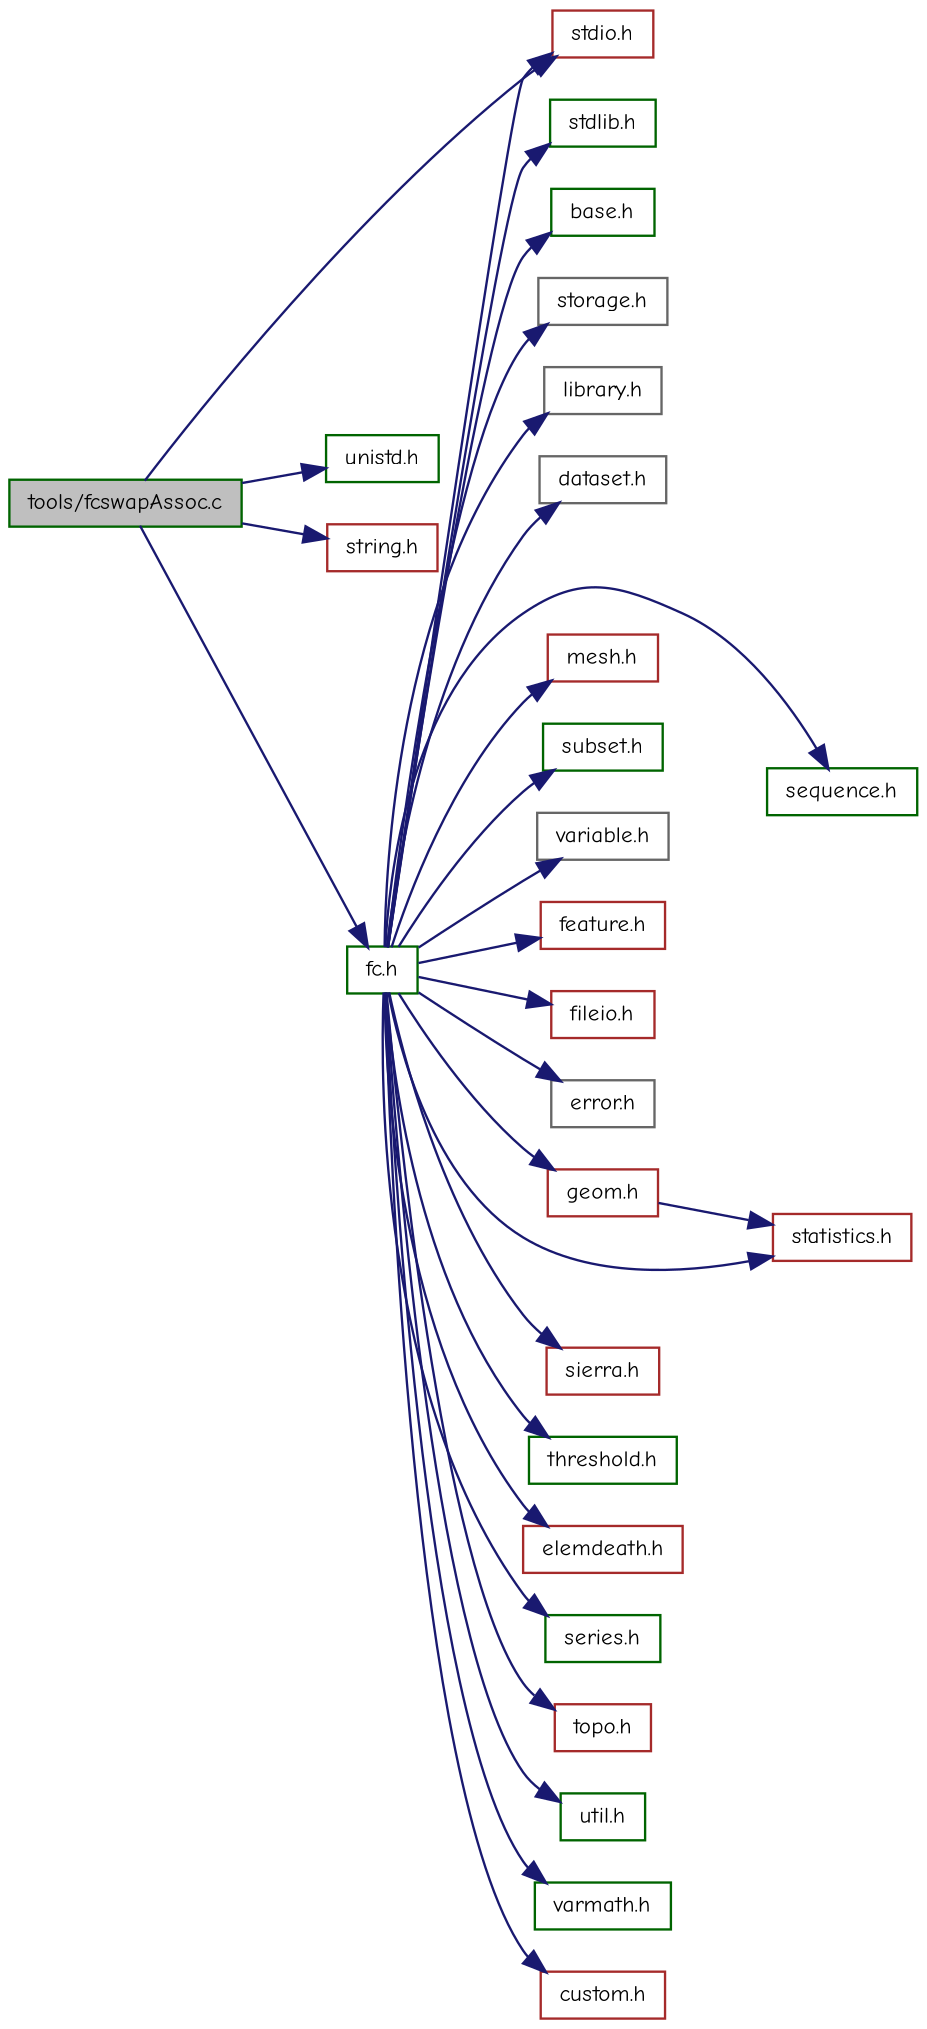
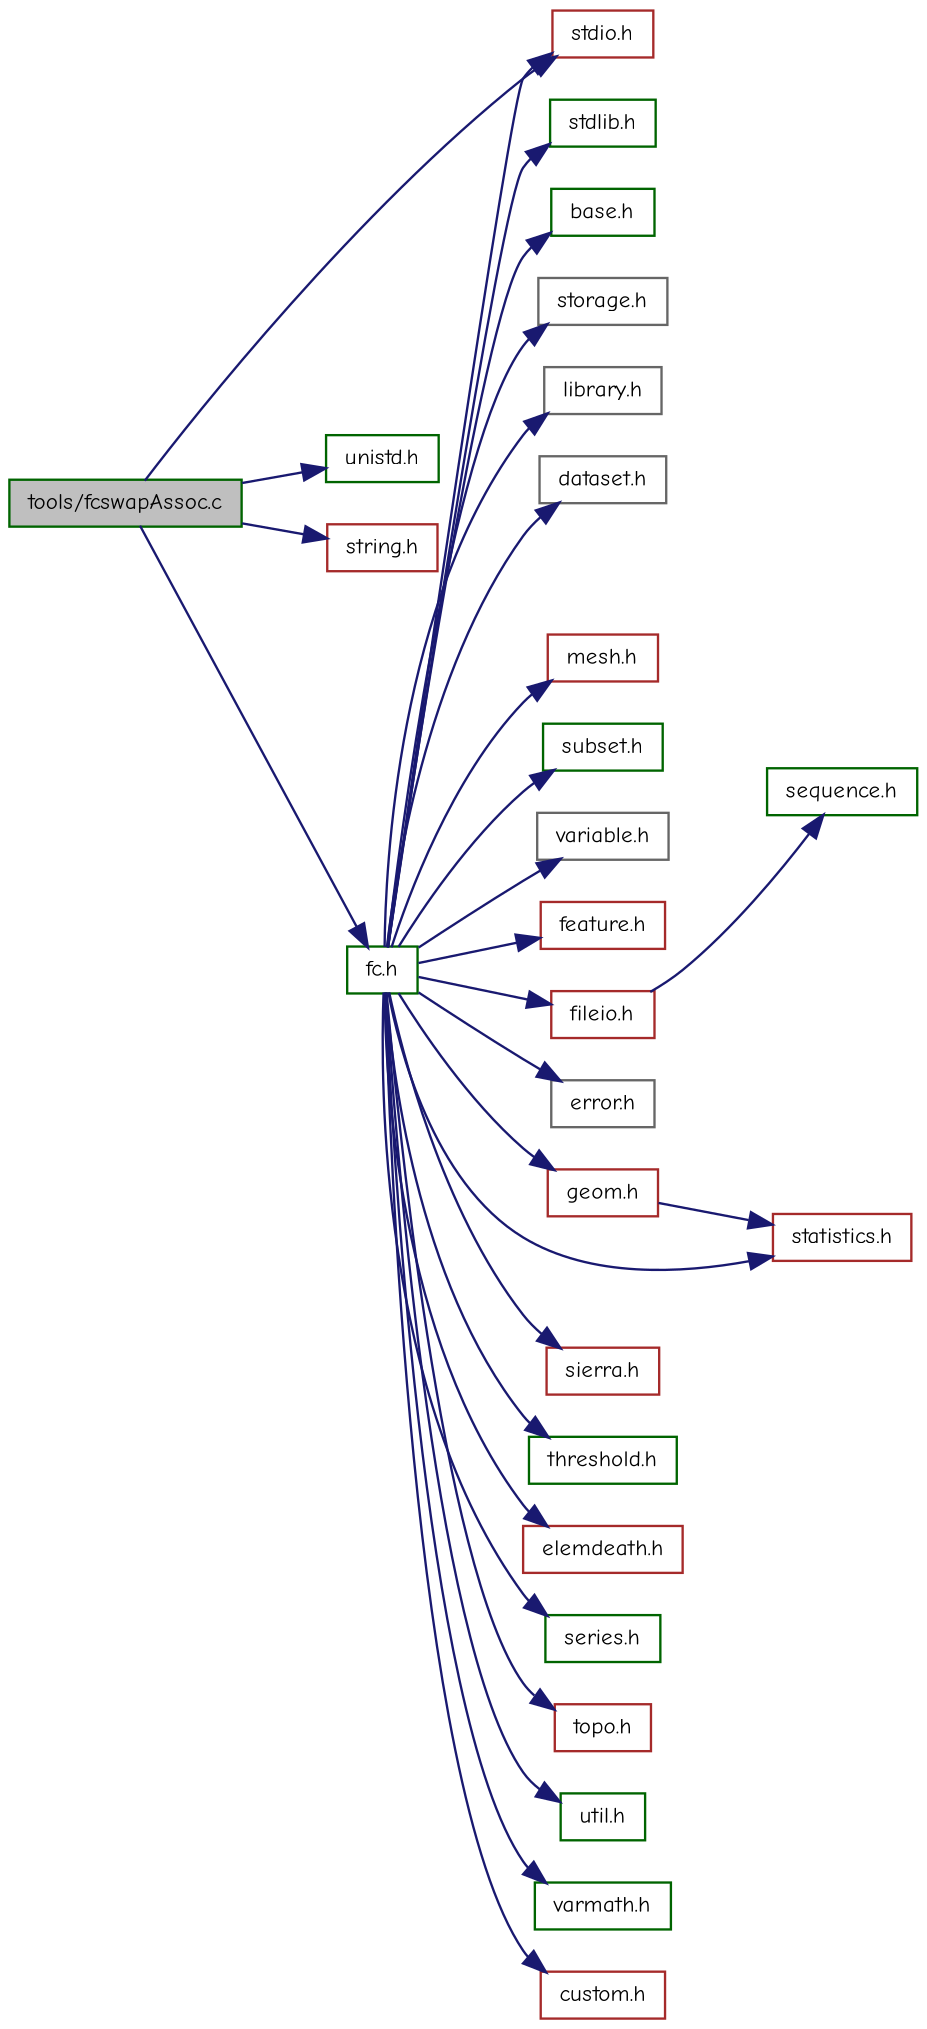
(520, 617) -> (736, 920)
